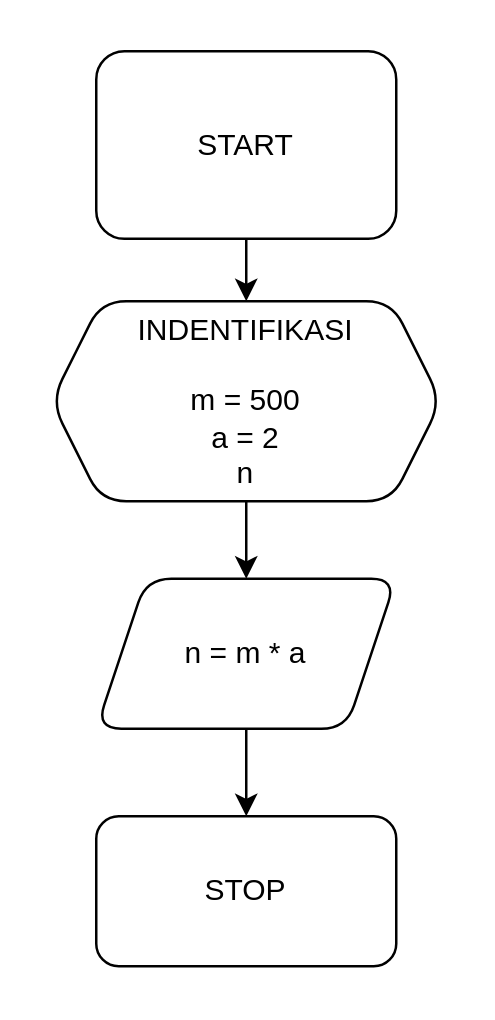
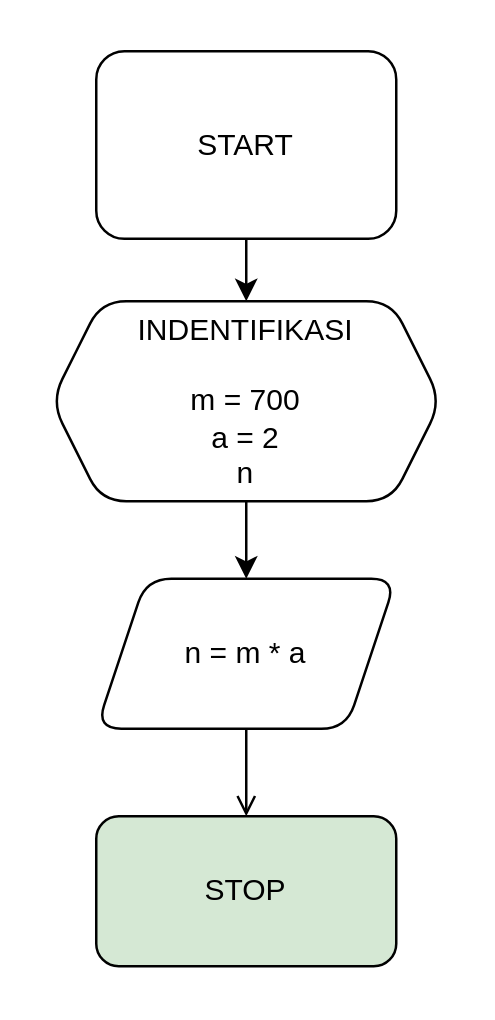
(246, 401) -> (246, 401)
(246, 798) -> (246, 802)
(246, 891) -> (246, 891)
